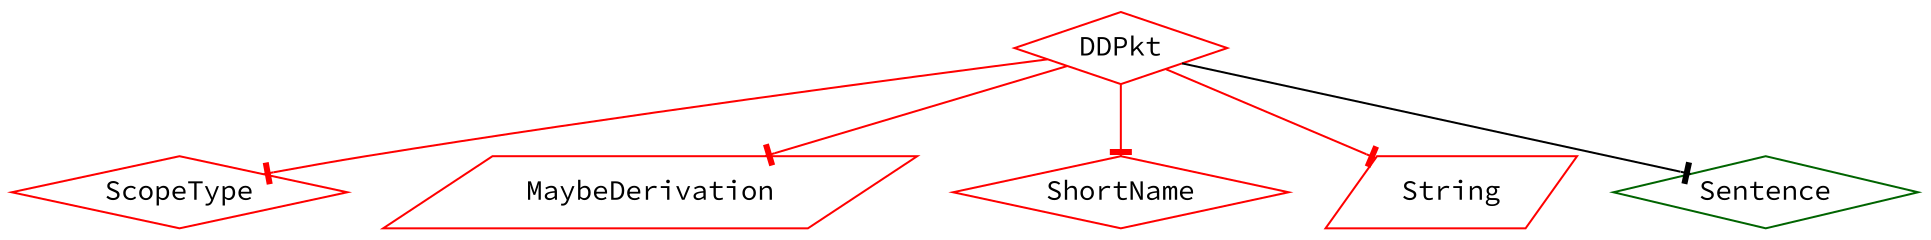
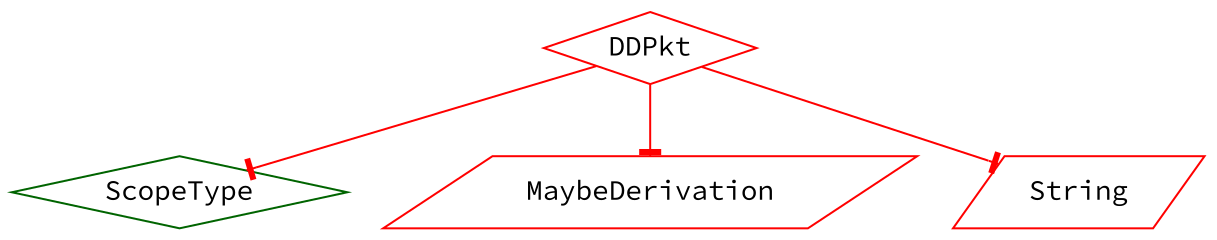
(180, 192) -> (180, 192)
(1121, 192) -> none
(1766, 192) -> none
